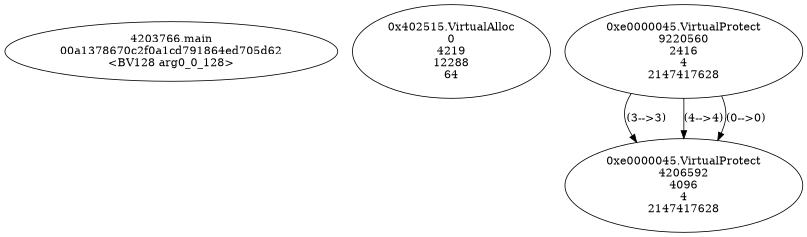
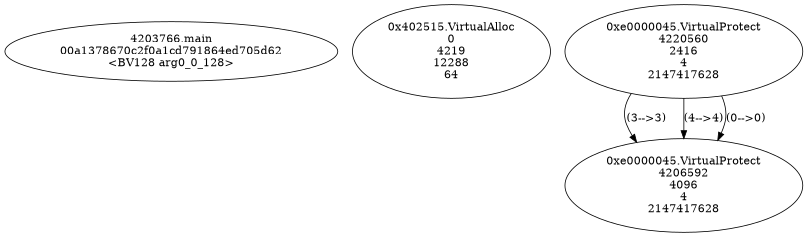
(684, 51) -> (684, 51)
